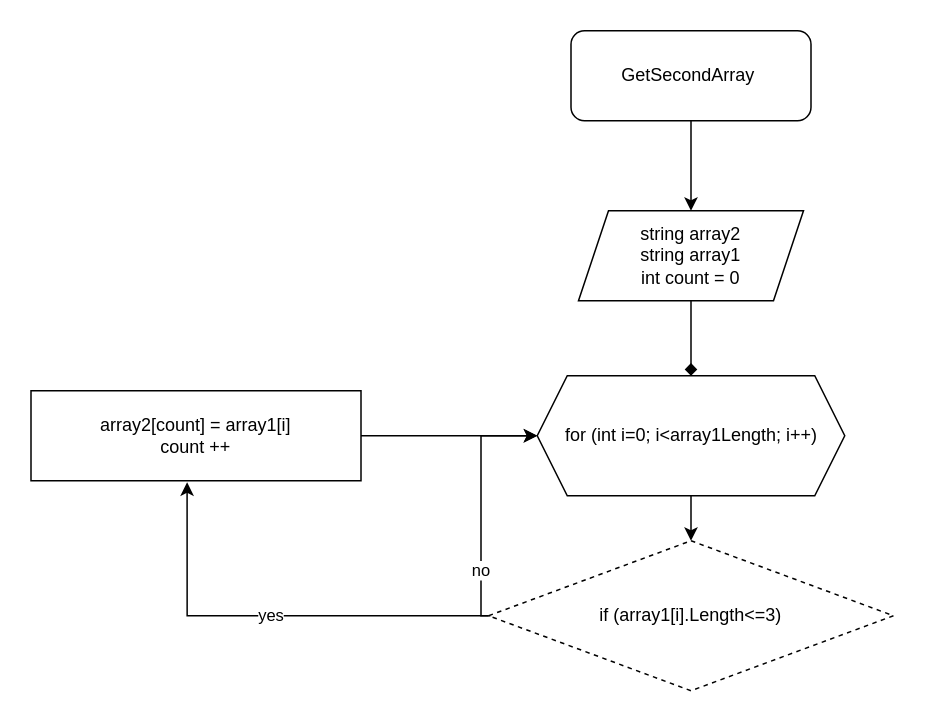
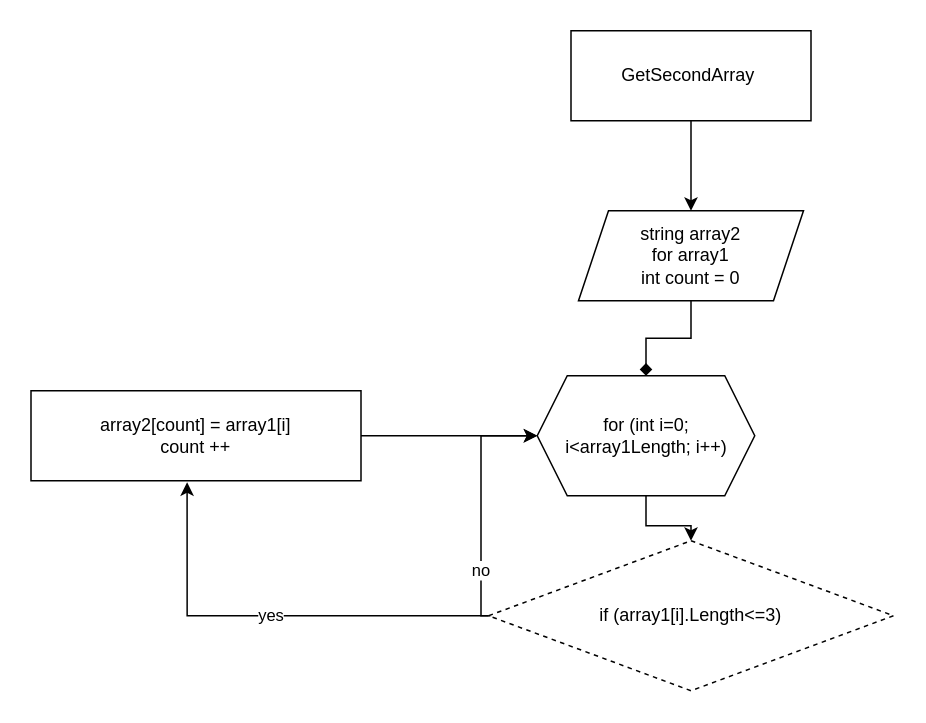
(691, 76) -> (691, 76)
(691, 256) -> (691, 256)
(691, 436) -> (646, 436)
